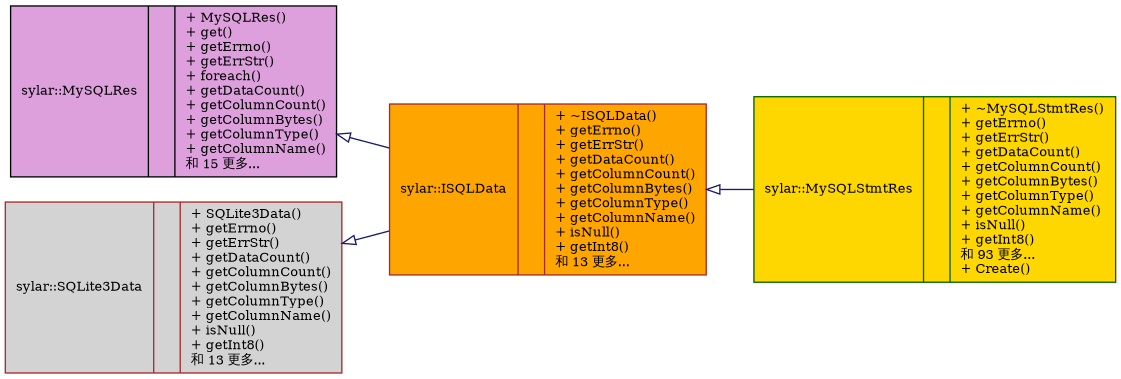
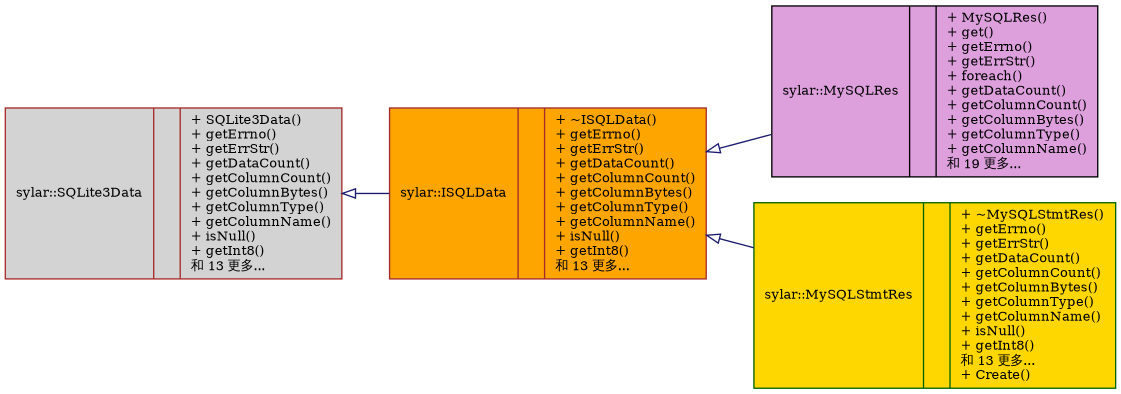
(370, 143) -> (746, 141)
(223, 164) -> (984, 164)
(998, 254) -> (998, 360)
